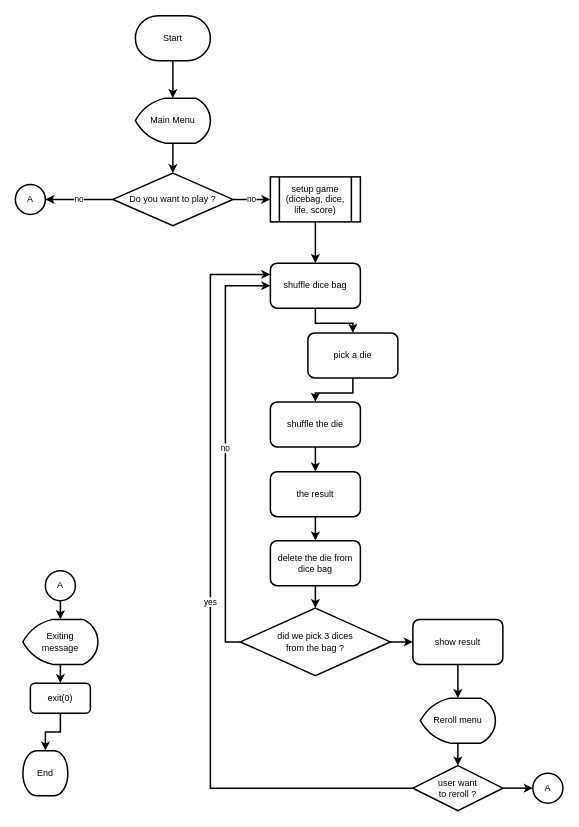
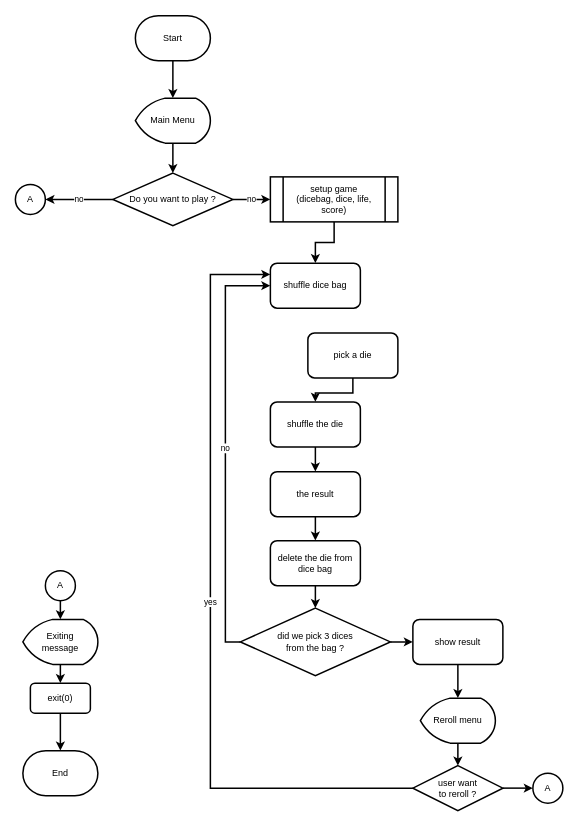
(315, 199) -> (334, 199)
(328, 323) -> none
(45, 773) -> (60, 773)
